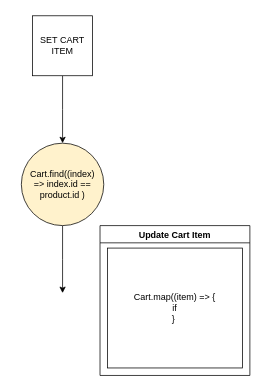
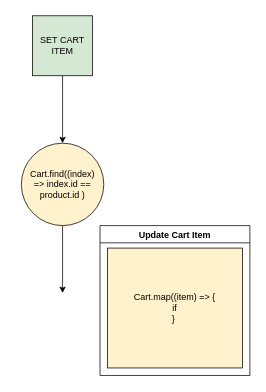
(63, 45) -> (63, 45)
(175, 308) -> (175, 308)
